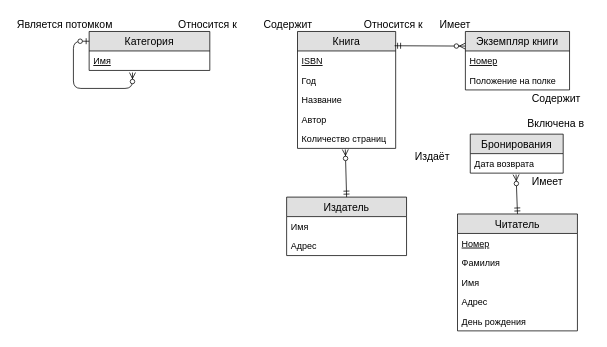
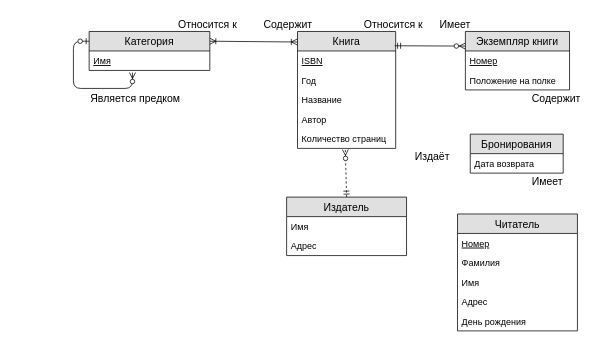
(67, 21) -> none
none -> (253, 42)
none -> (138, 95)
(558, 120) -> none
(346, 173) -> (346, 173)
(517, 195) -> none
